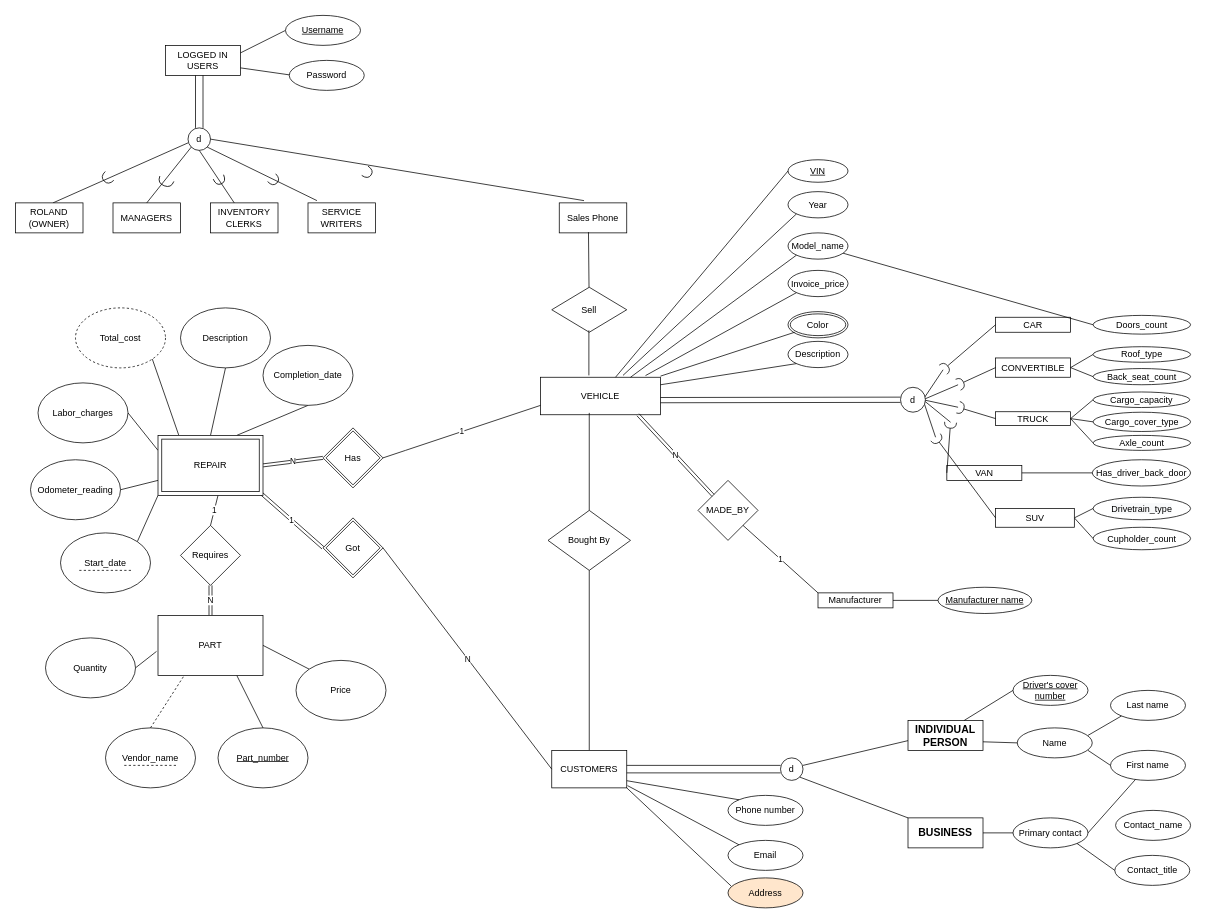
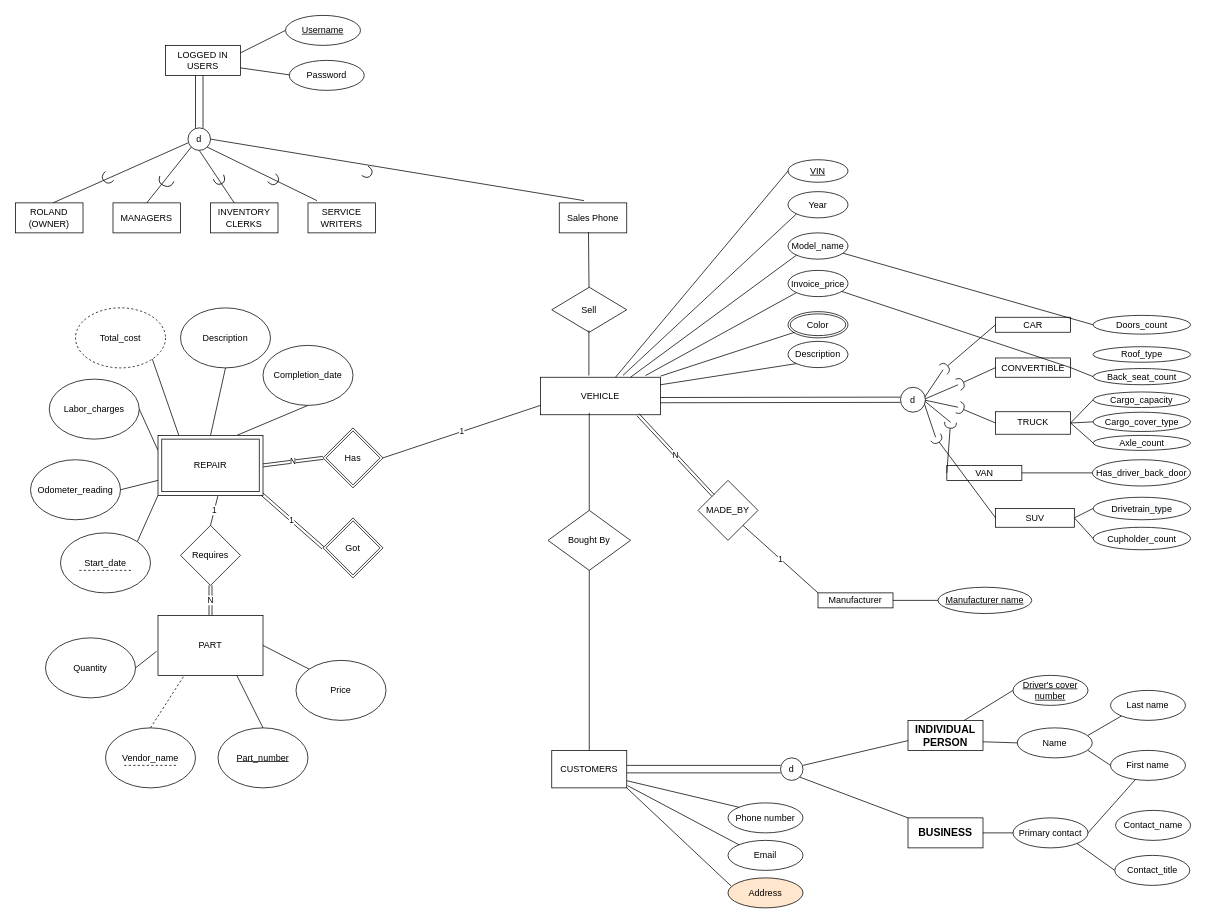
(1083, 361) -> (956, 329)
(83, 413) -> (94, 409)
(1033, 419) -> (1033, 423)
(467, 659) -> none
(765, 810) -> (765, 818)
